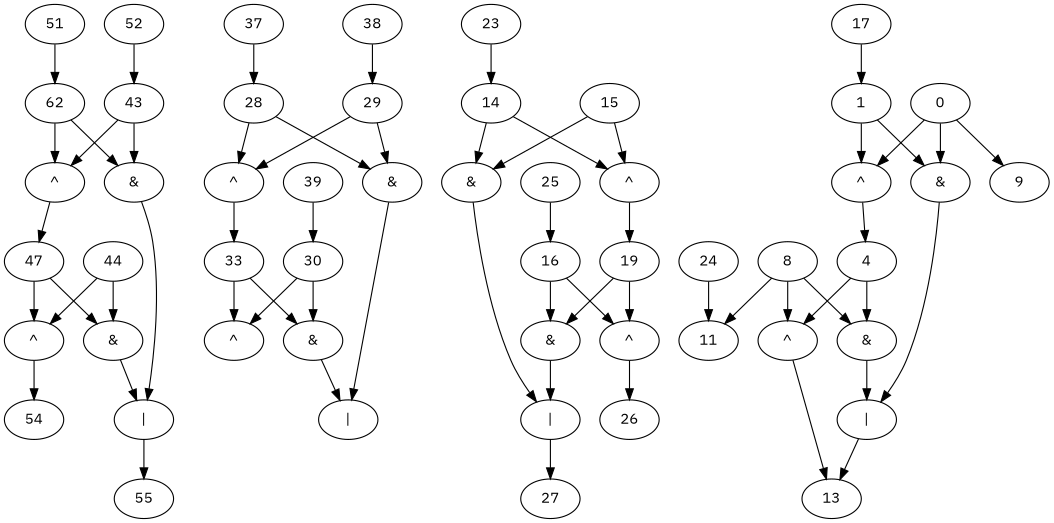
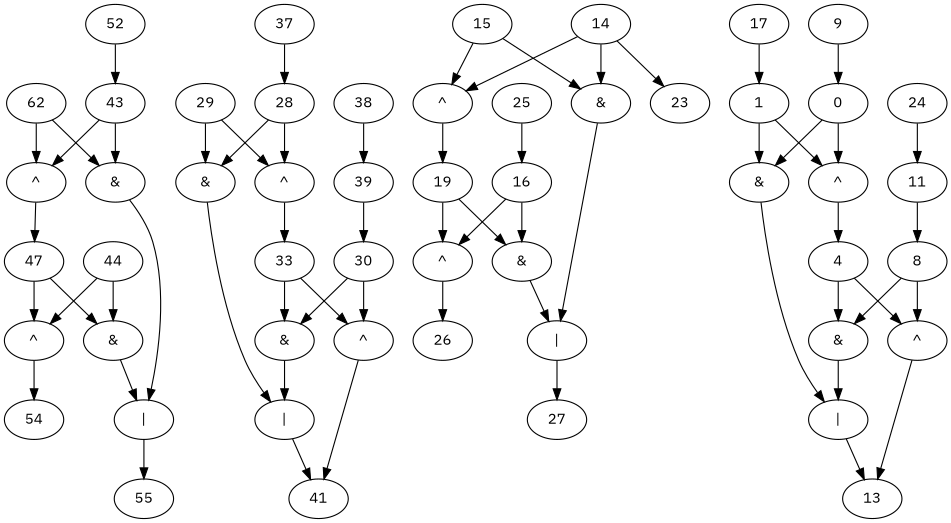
(55, 24) -> none
(372, 58) -> (364, 137)
(491, 58) -> (636, 60)
(976, 139) -> (838, 58)
(752, 297) -> (917, 217)
none -> (319, 499)
